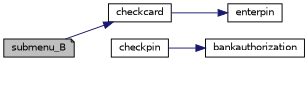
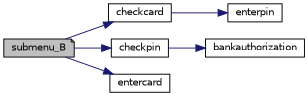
none -> (88, 48)
none -> (140, 83)
